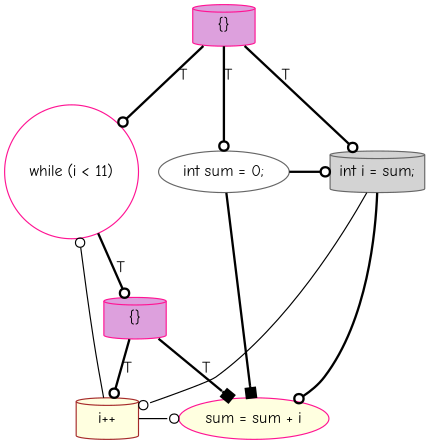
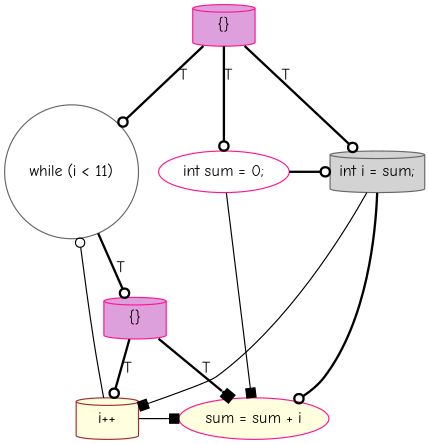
(72, 172) -> (72, 172)
(224, 172) -> (224, 172)
(238, 289) -> (238, 289)
(278, 319) -> (278, 319)
(153, 419) -> (153, 419)
